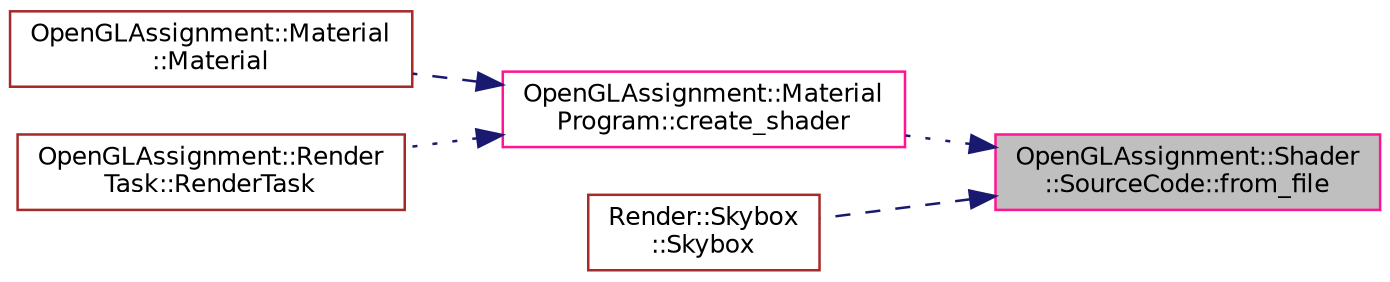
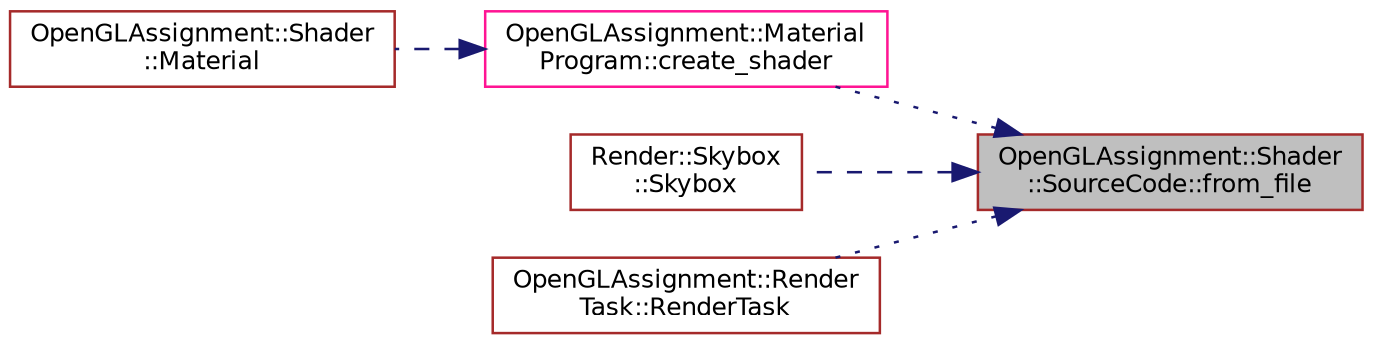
(211, 49) -> (202, 49)
(441, 143) -> (916, 237)
(1188, 172) -> (1170, 172)
